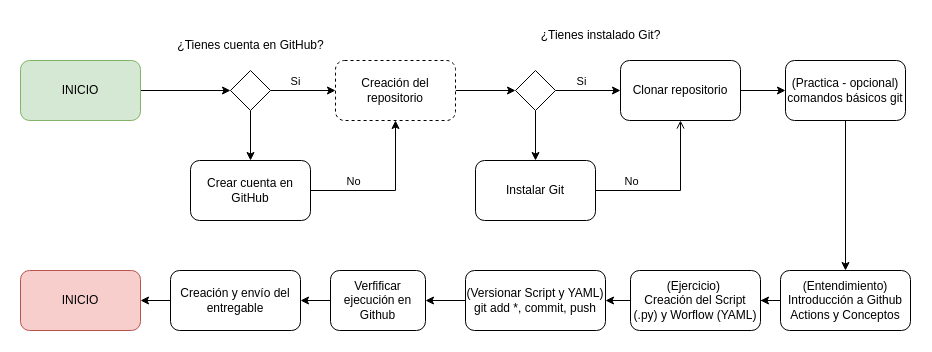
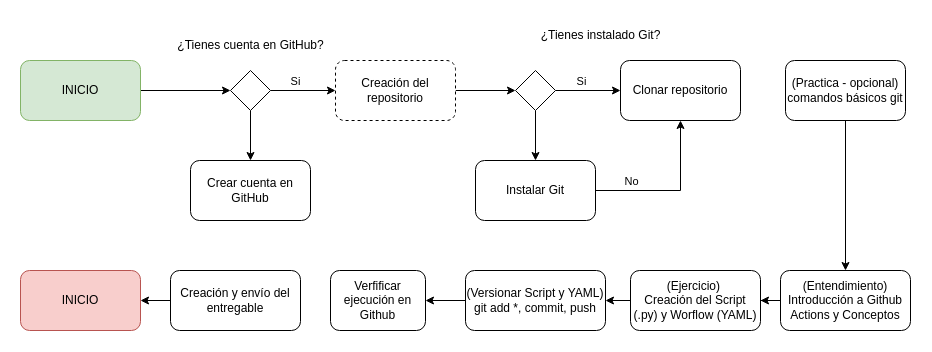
(760, 91) -> none
(681, 126) -> (681, 128)
(385, 191) -> none
(312, 301) -> none
